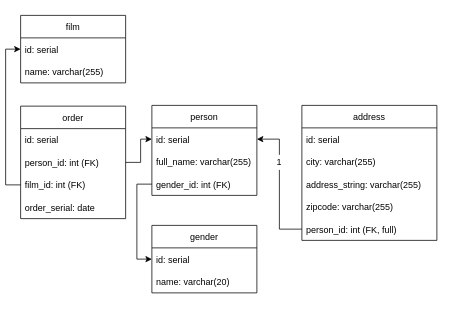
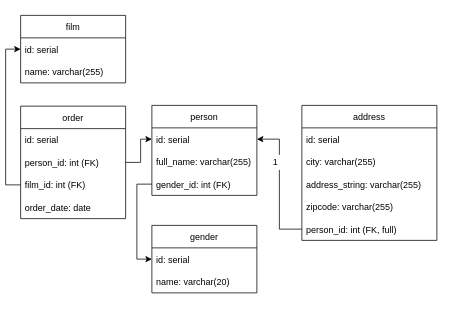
(279, 162) -> (276, 162)
(65, 208) -> (63, 208)
